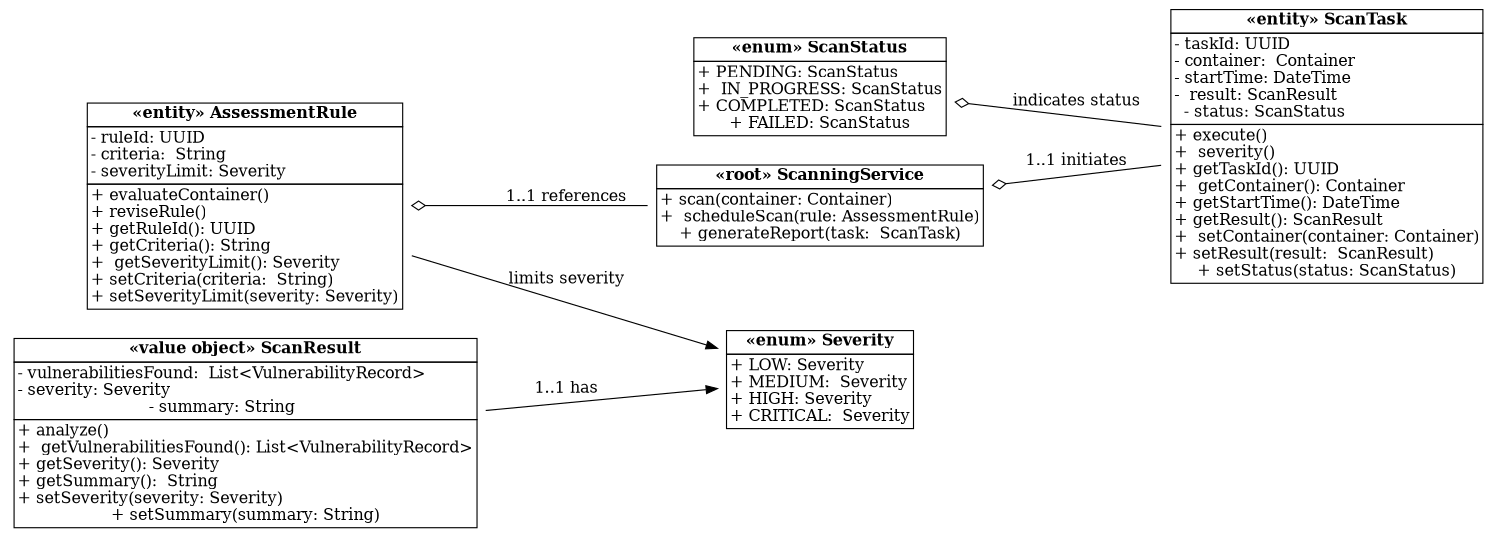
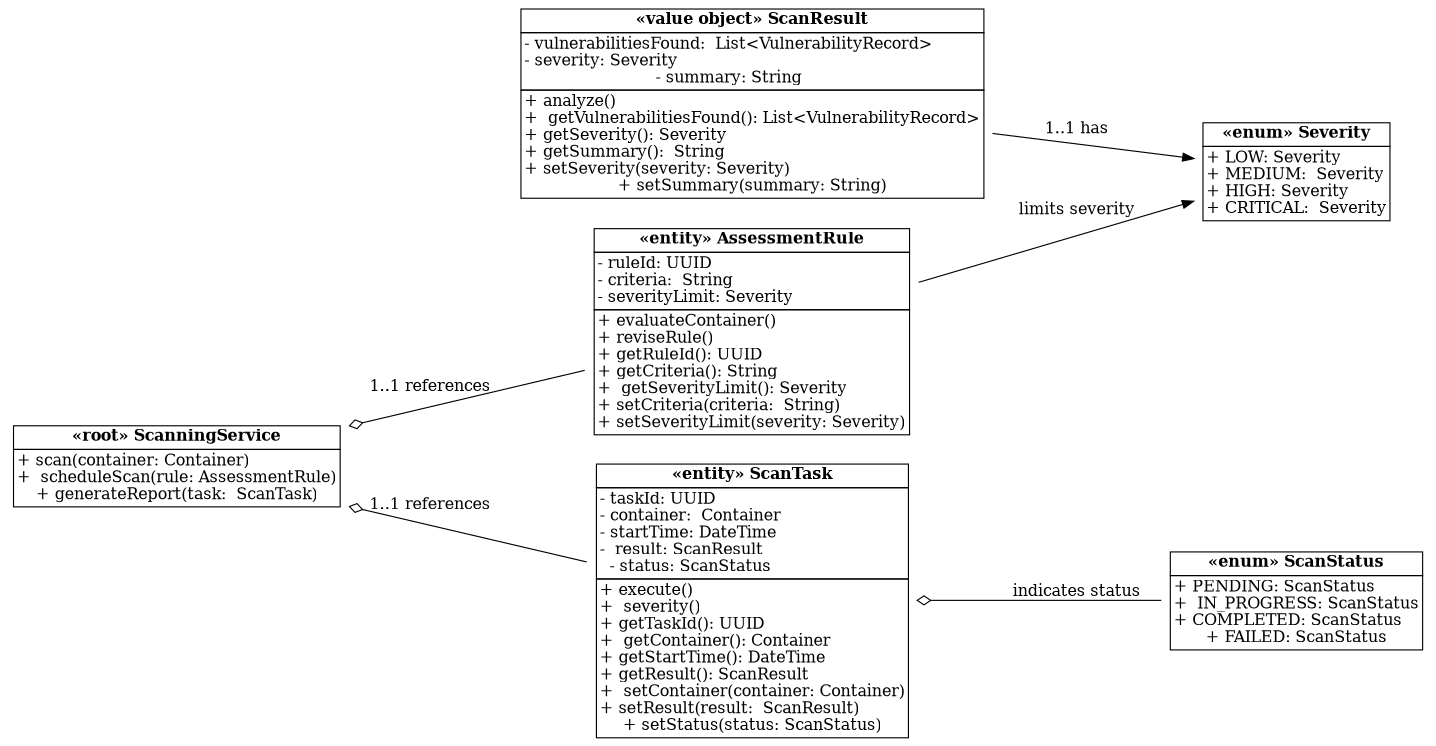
(1065, 115) -> (1046, 600)
(1077, 161) -> (430, 505)
(536, 206) -> (474, 397)
